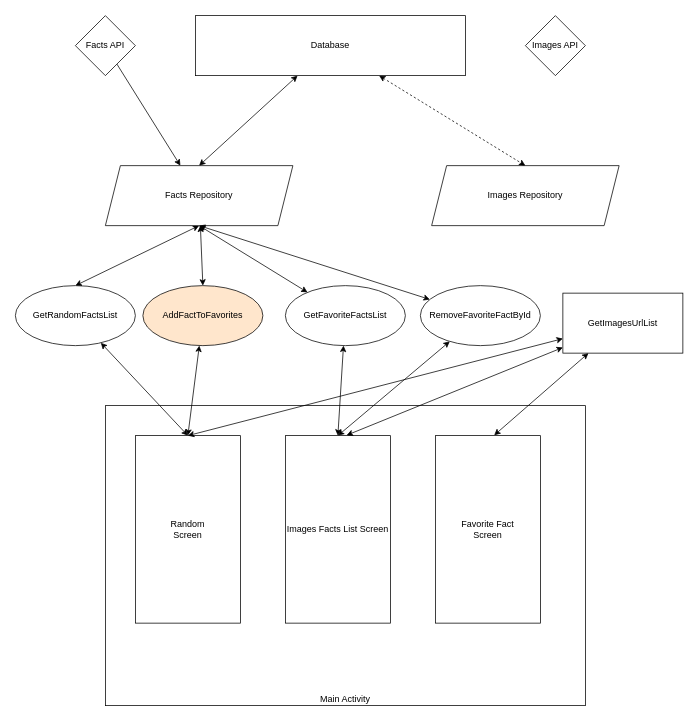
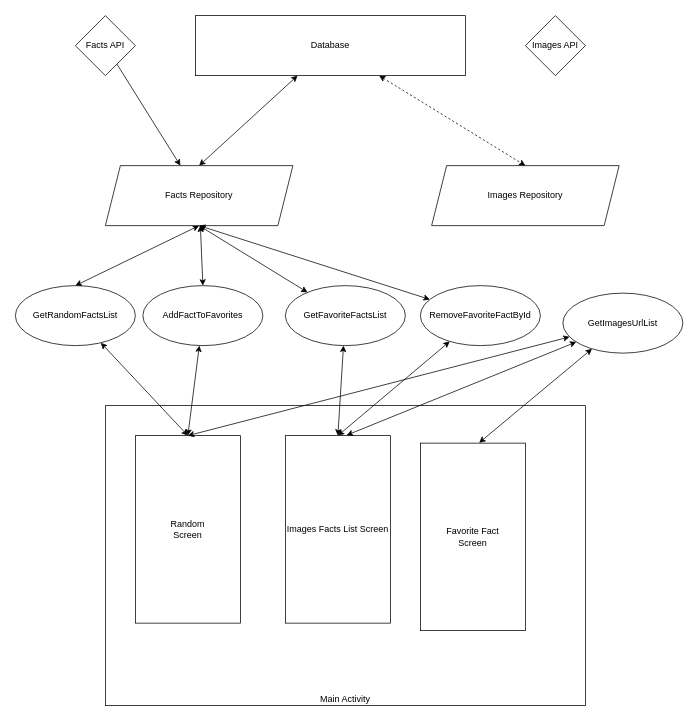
(203, 315) -> (203, 315)
(623, 323) -> (623, 323)
(488, 529) -> (473, 537)
